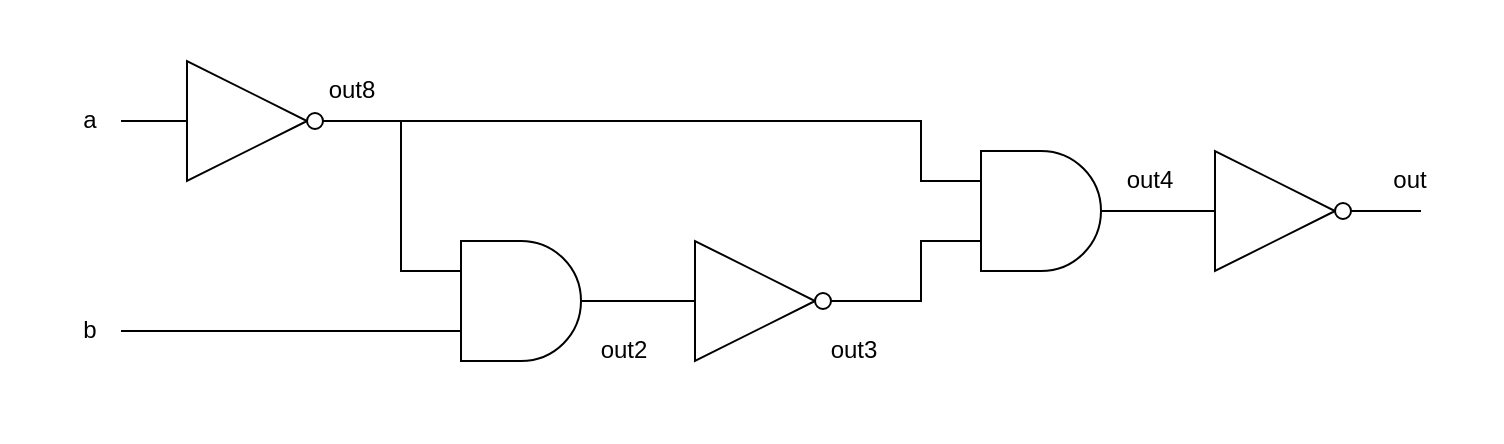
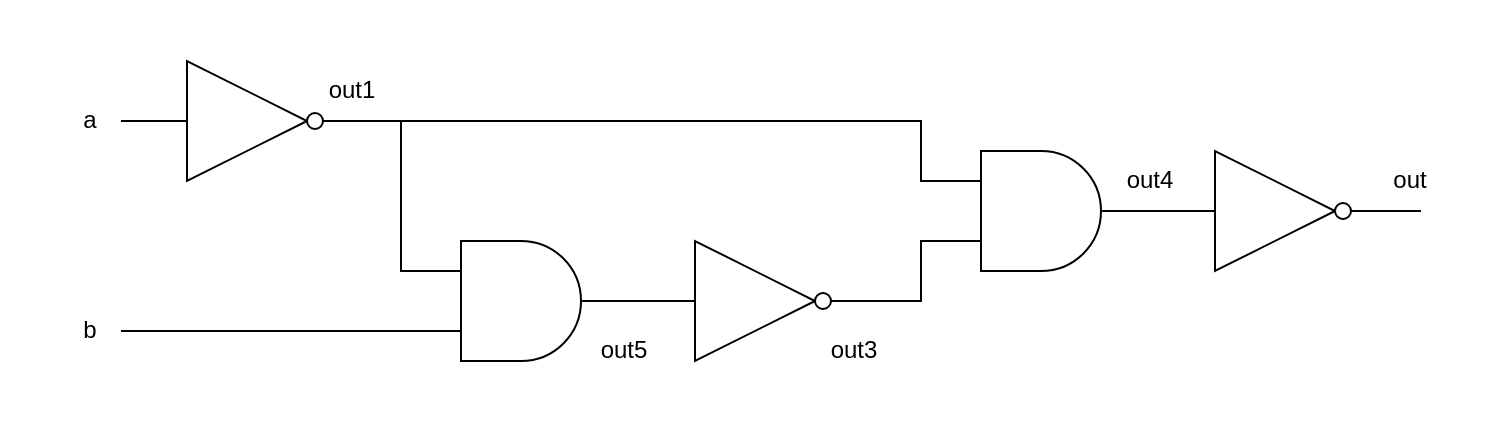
(353, 91) -> (353, 91)
(625, 351) -> (625, 351)
